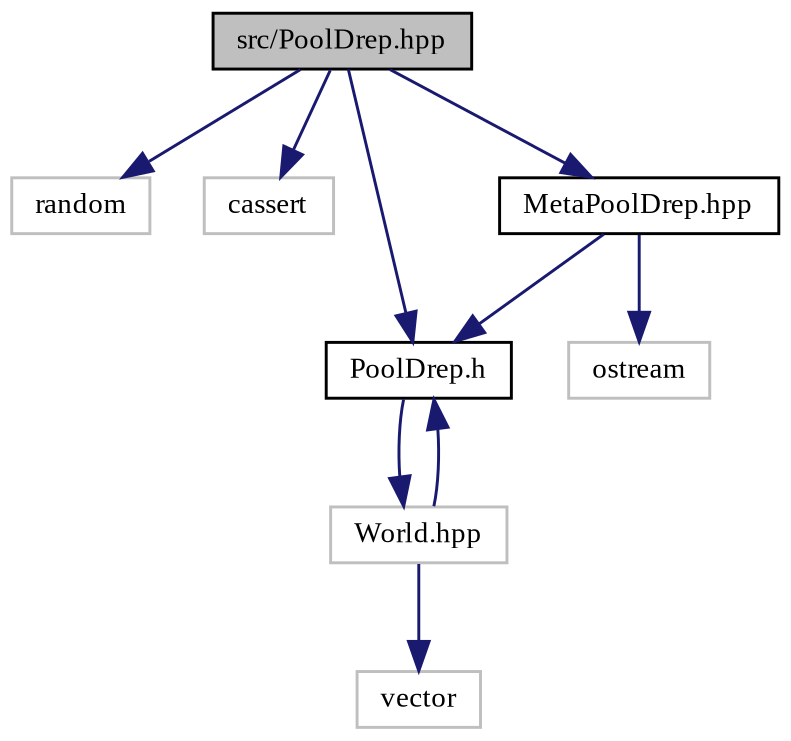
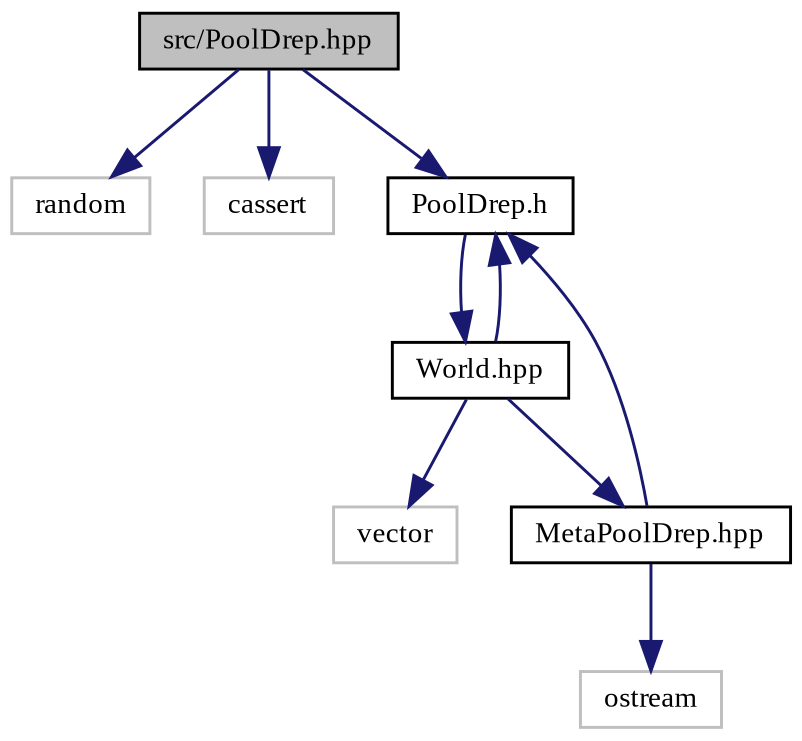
(478, 117) -> (555, 442)
(419, 535) -> (481, 370)
